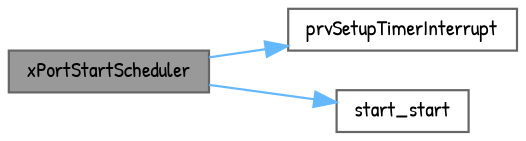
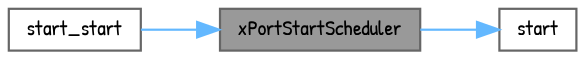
(403, 30) -> (538, 30)
(262, 92) -> (169, 30)
